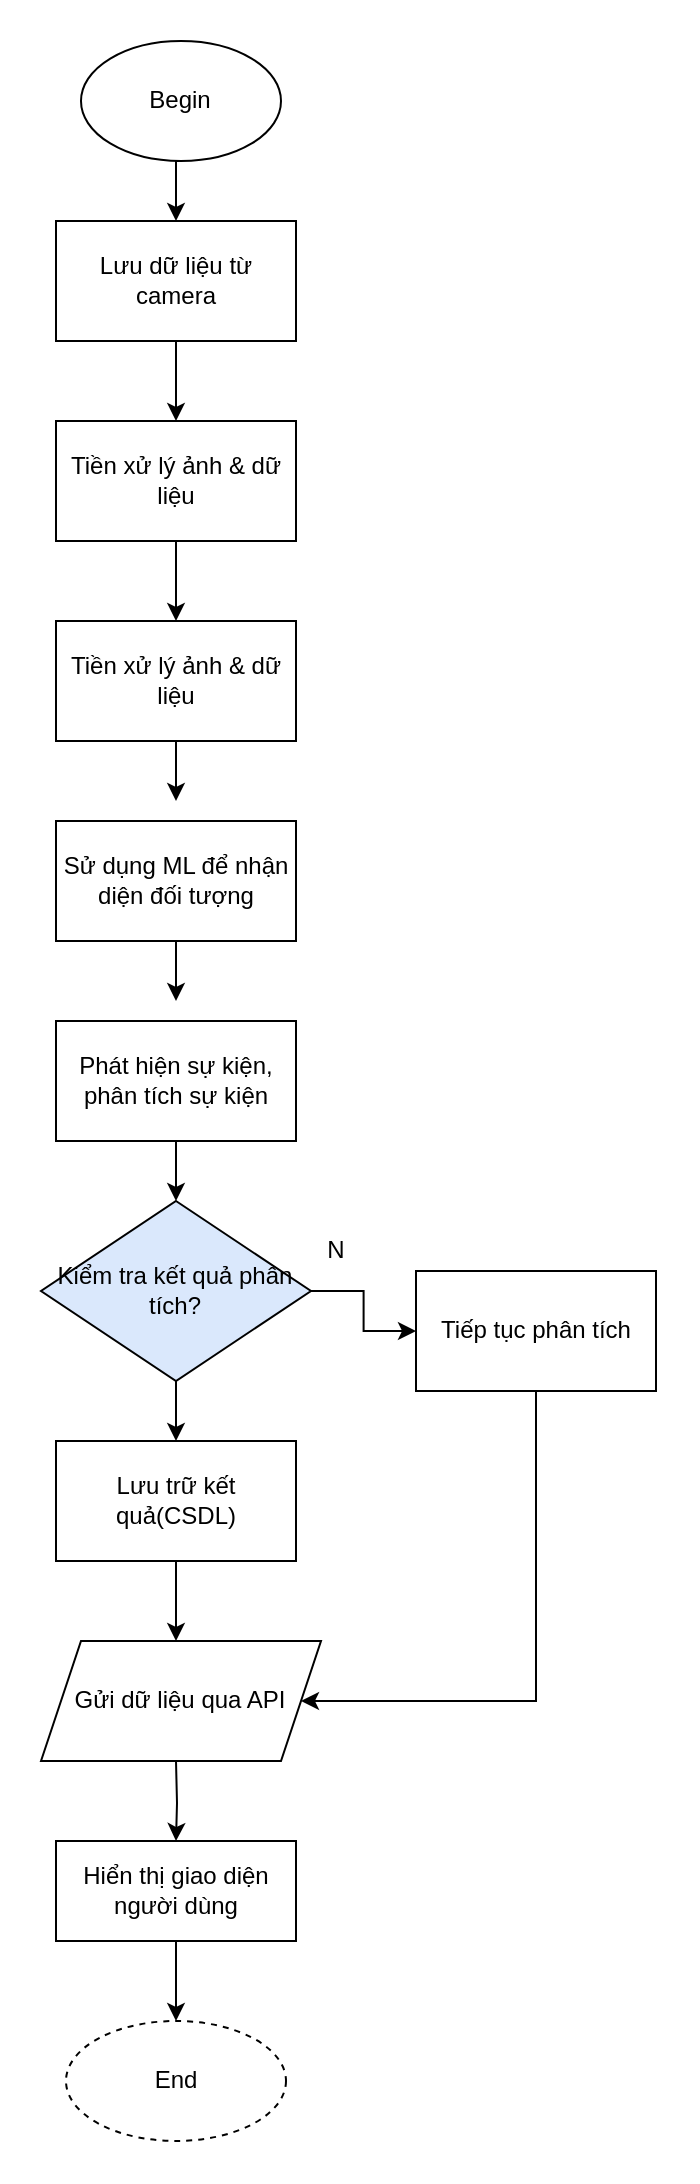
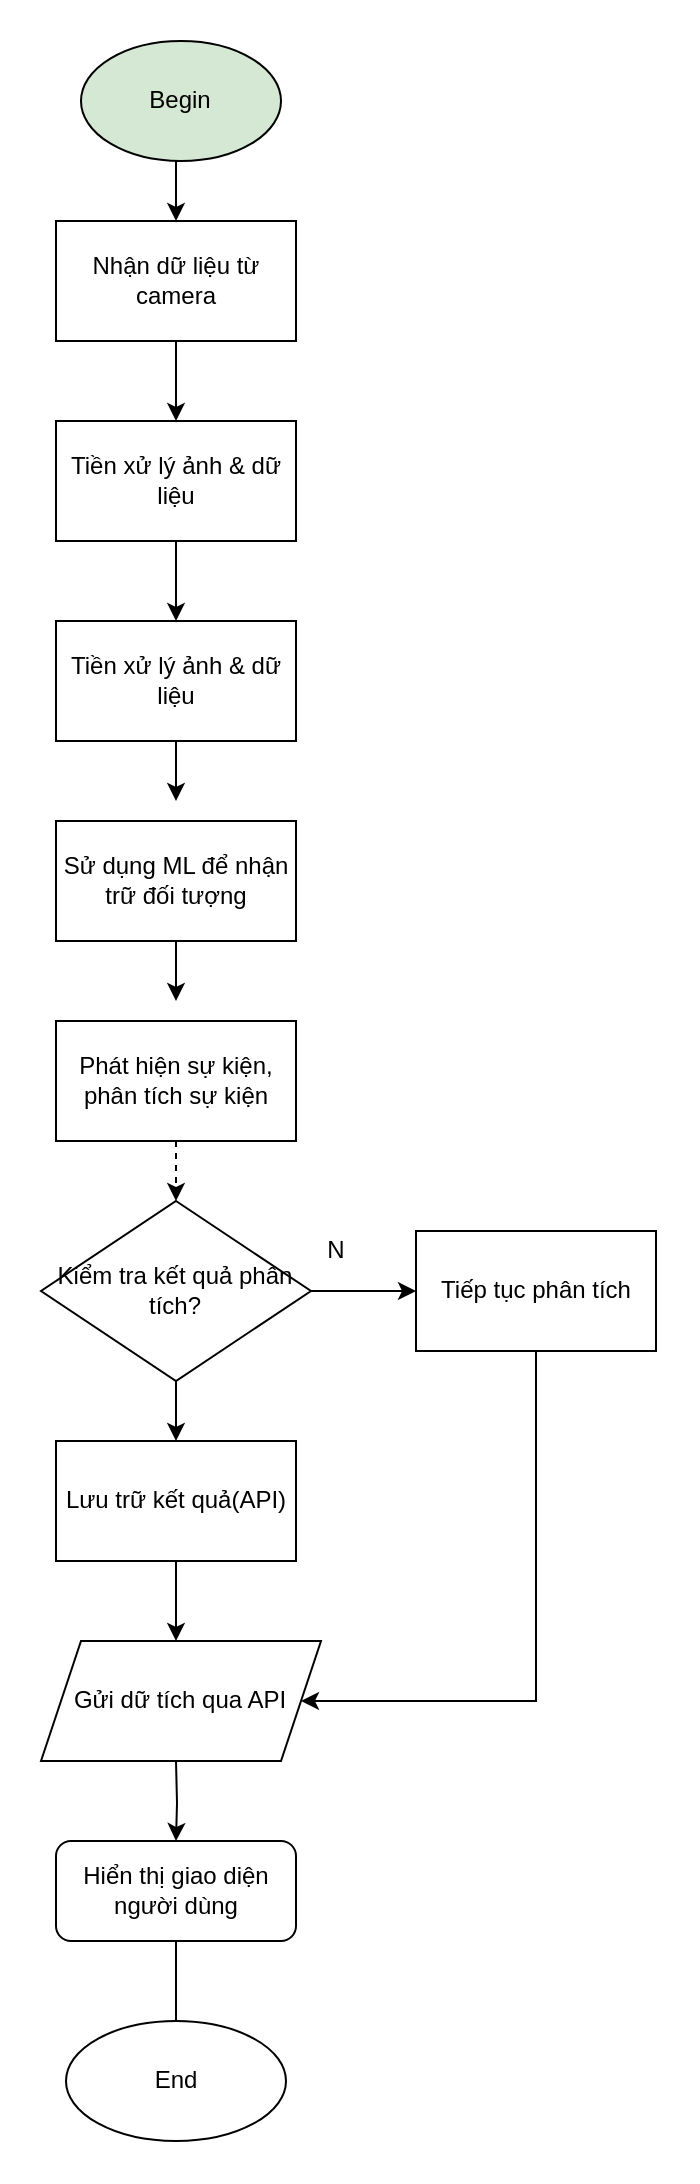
(181, 101) -> (181, 101)
(177, 281) -> (177, 281)
(177, 881) -> (177, 881)
(176, 1166) -> (176, 1166)
(176, 1291) -> (176, 1291)
(536, 1331) -> (536, 1291)
(177, 1501) -> (177, 1501)
(181, 1701) -> (181, 1701)
(176, 1891) -> (176, 1891)
(176, 2006) -> (176, 2012)
(176, 2081) -> (176, 2081)
